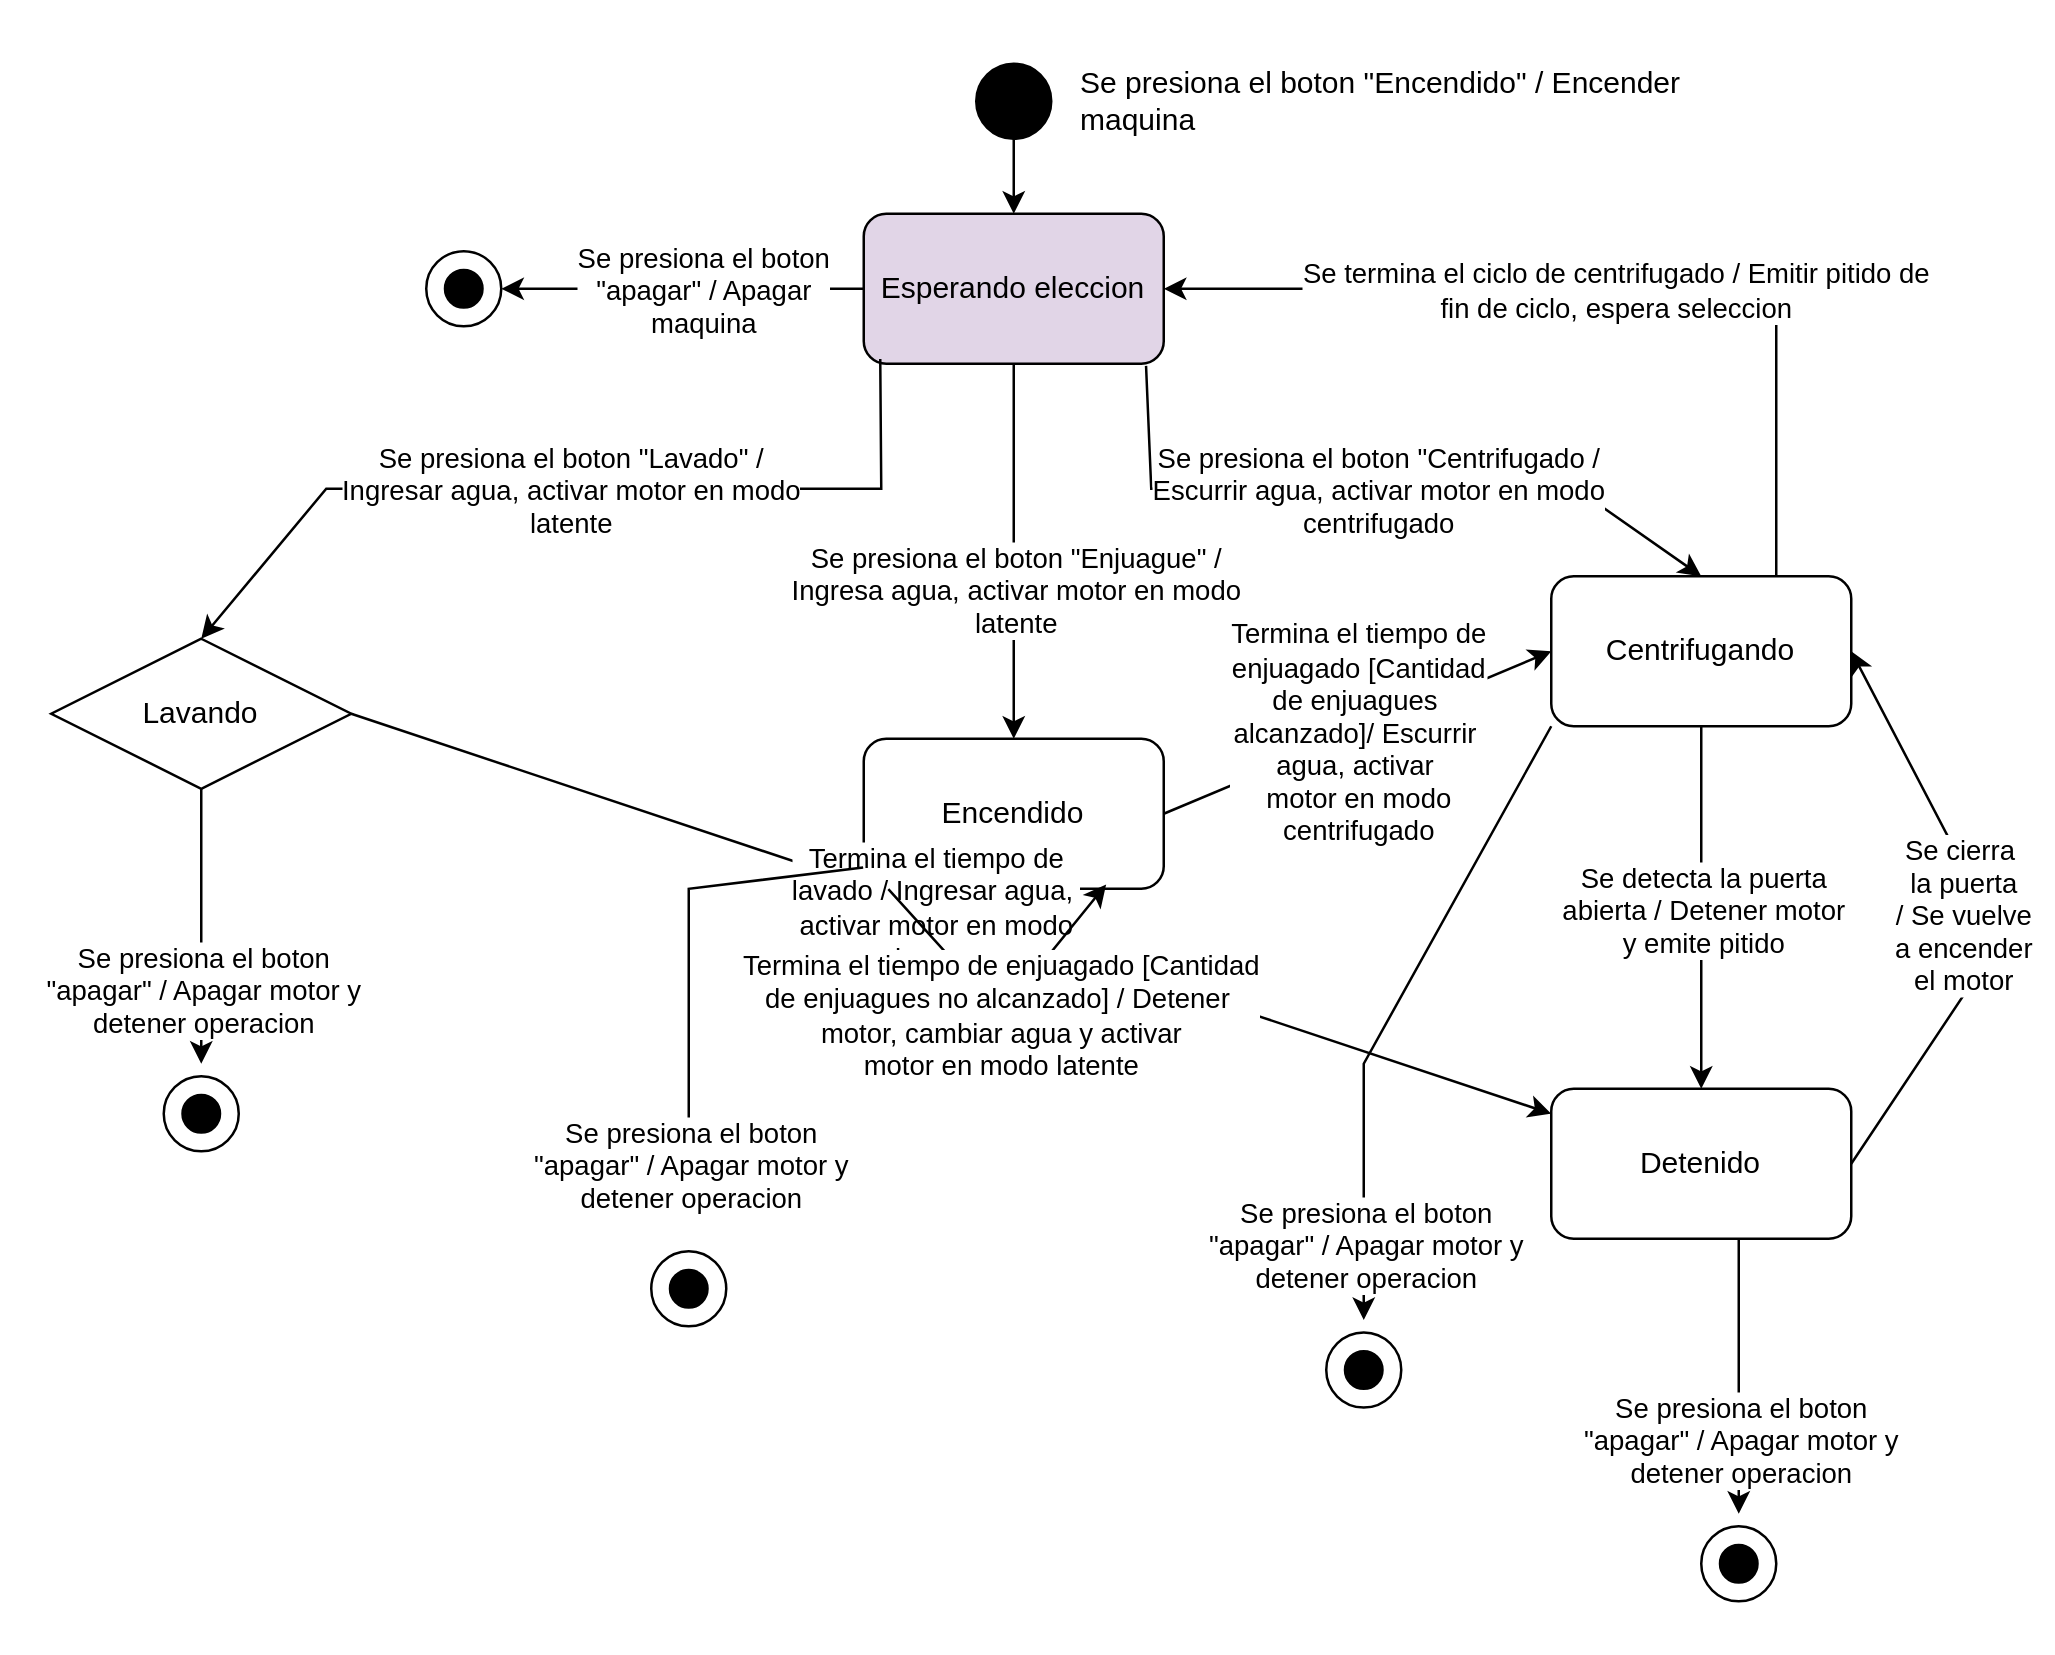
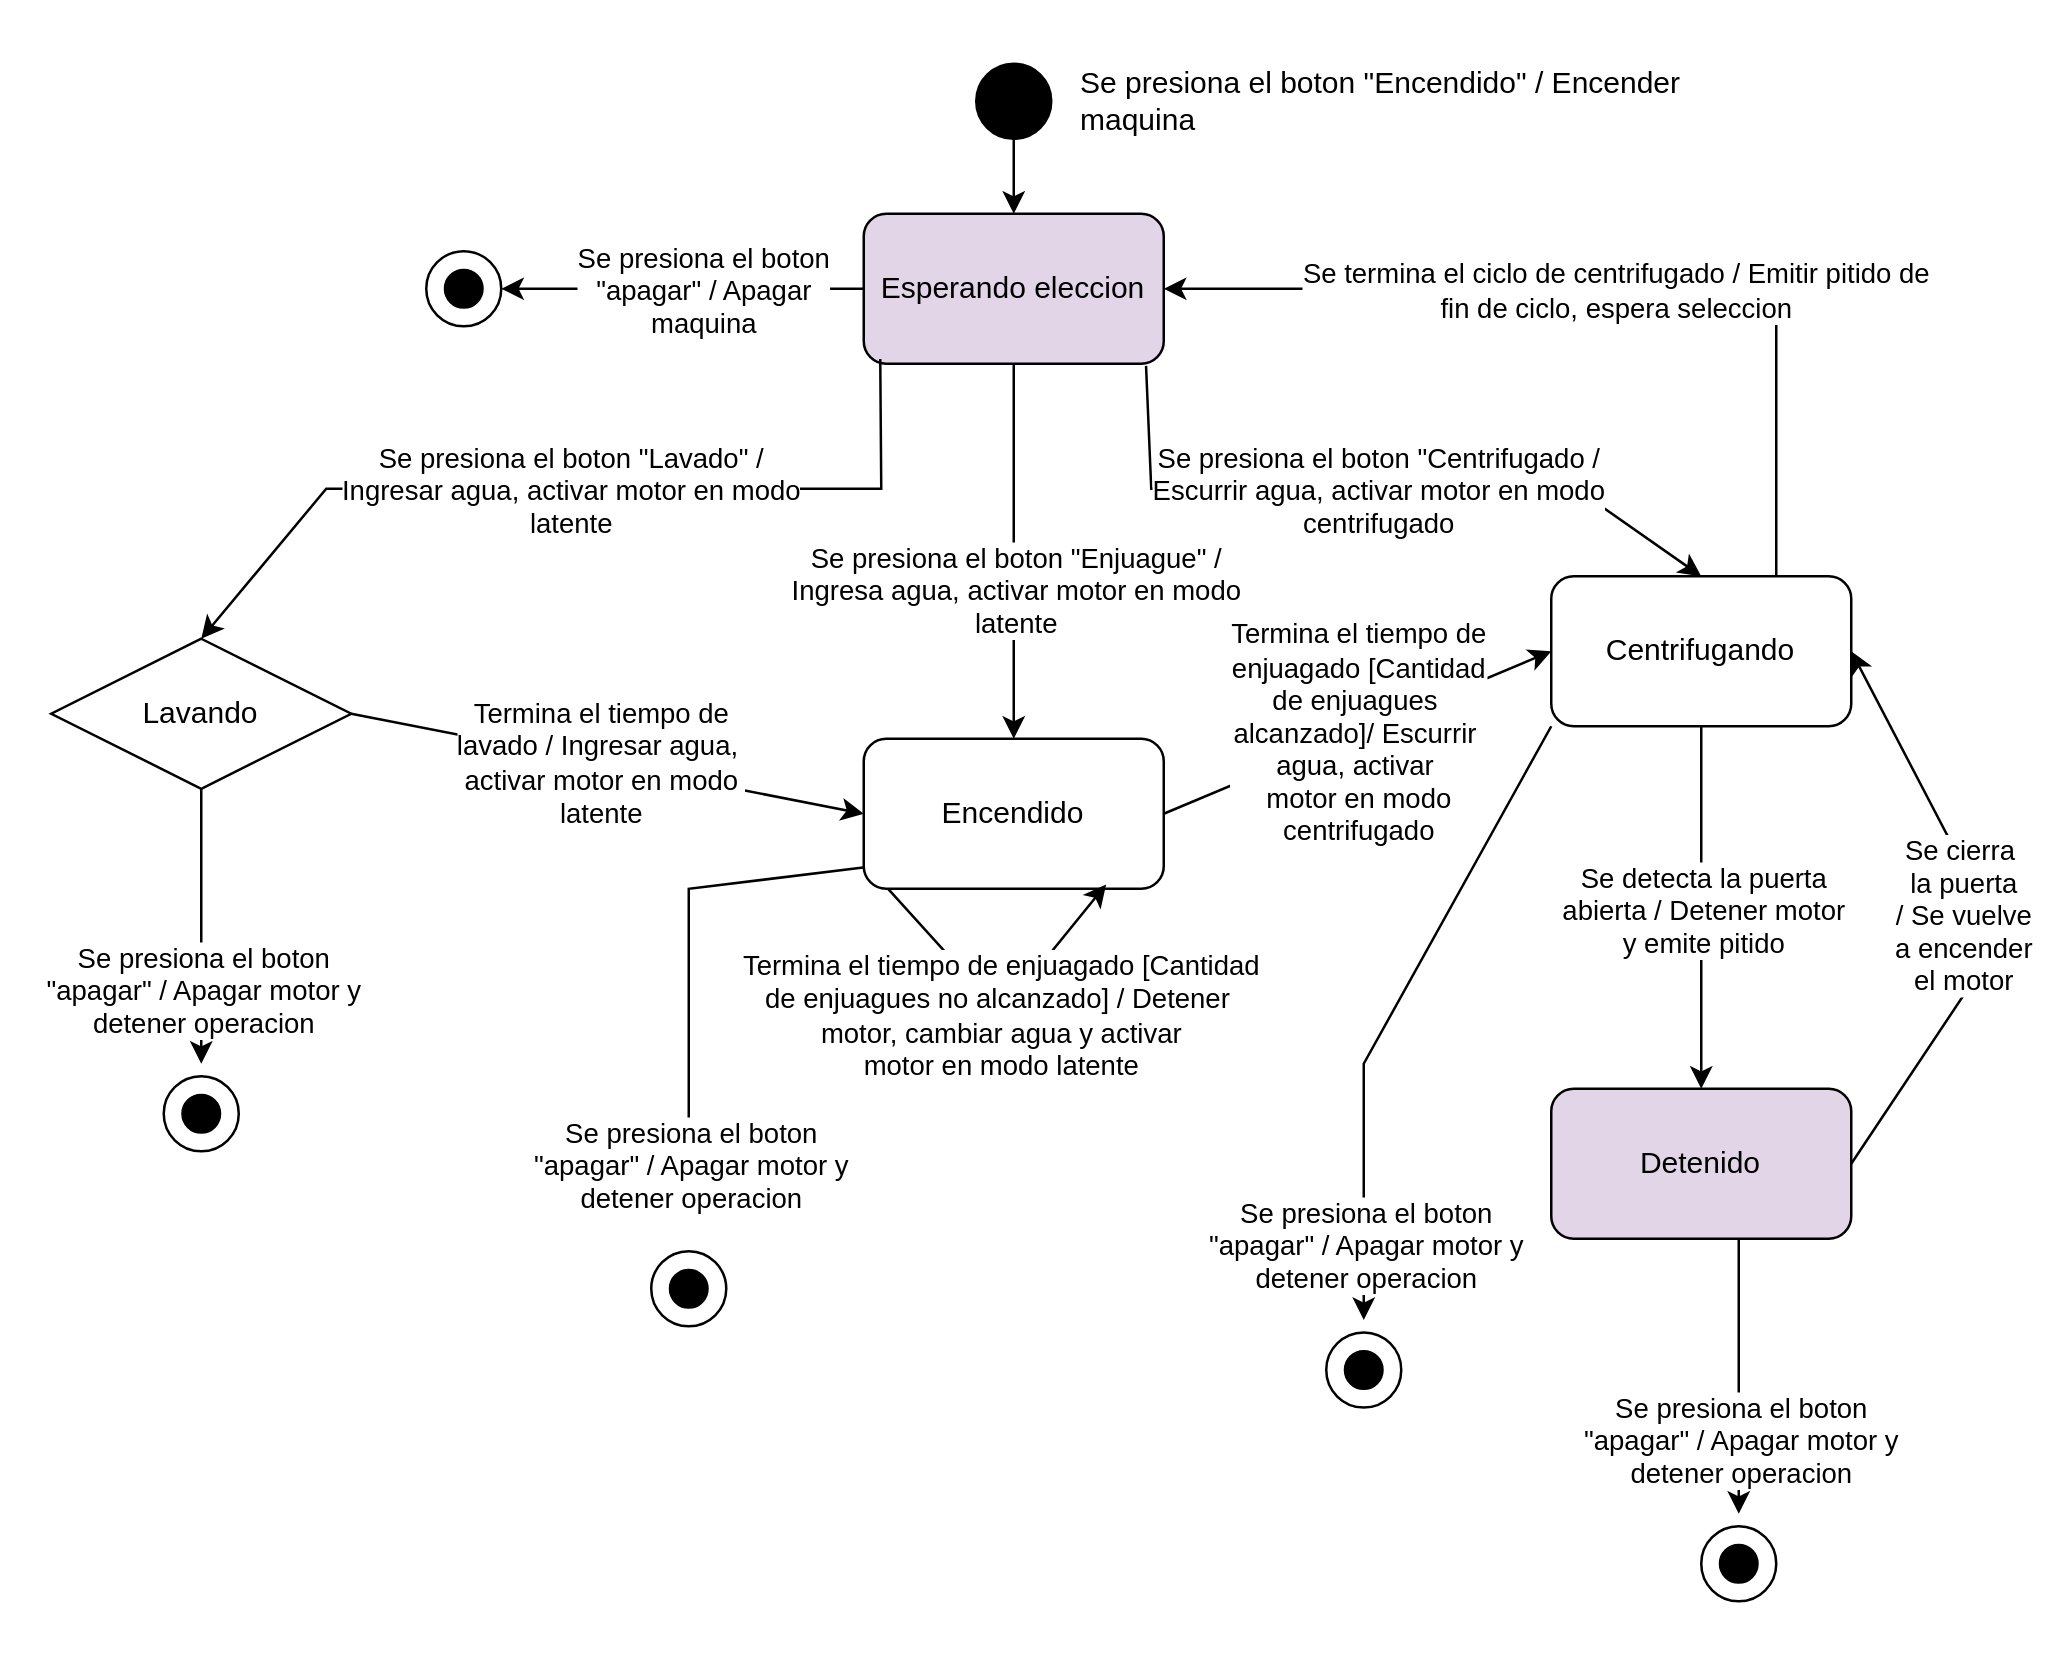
(572, 787) -> (759, 793)
(1701, 1164) -> (1701, 1164)
